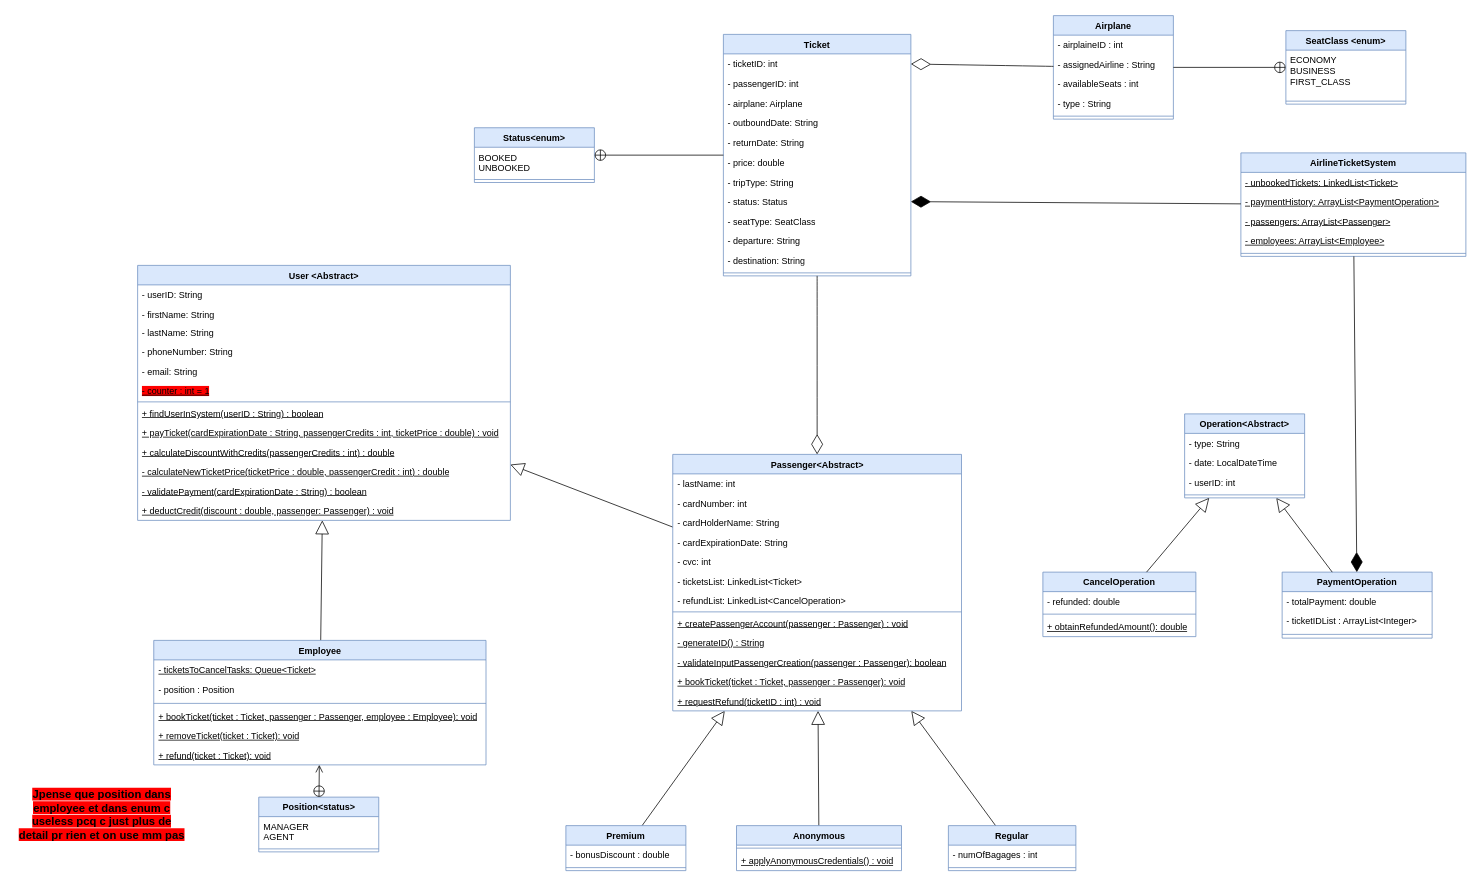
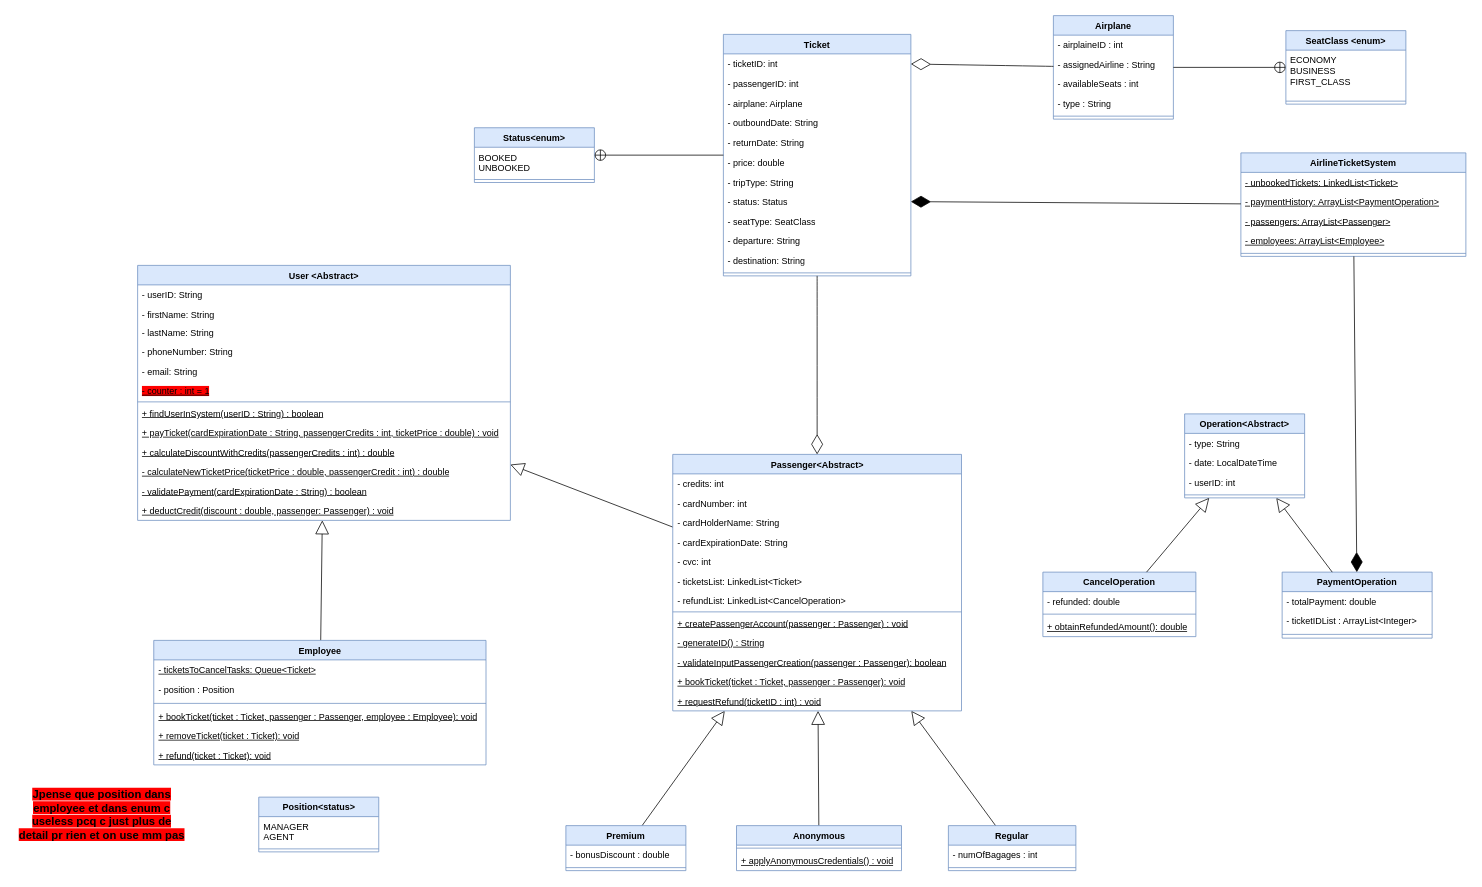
(710, 484) -> (707, 484)
(319, 776) -> none
